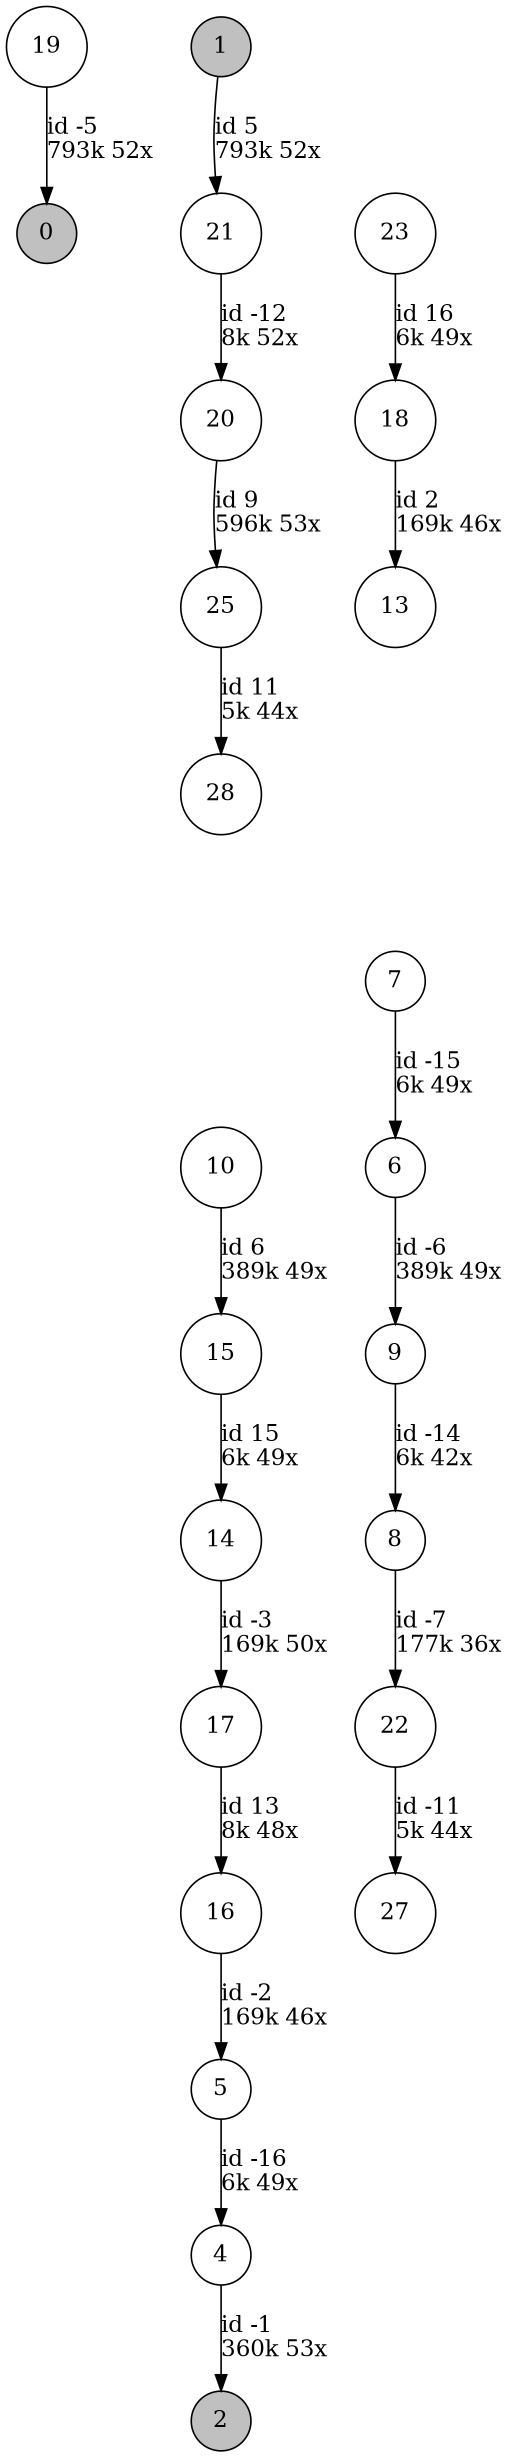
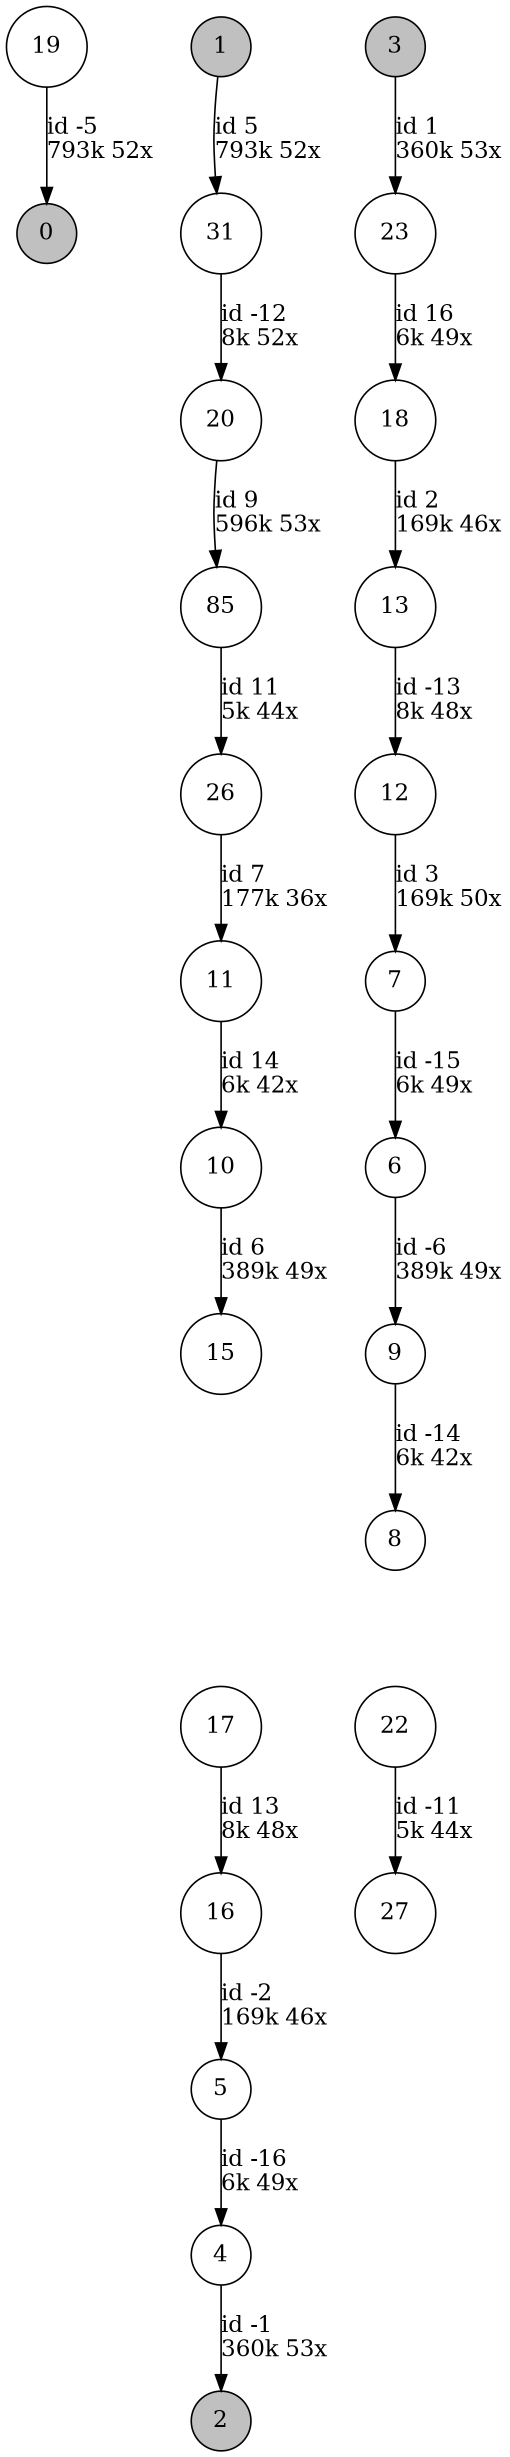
none -> (395, 47)
(221, 234) -> (221, 234)
(221, 607) -> (221, 607)
(221, 794) -> (221, 794)
none -> (395, 794)
none -> (221, 981)
(221, 1540) -> none
(395, 1620) -> none
